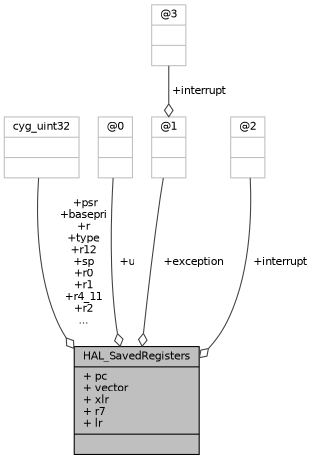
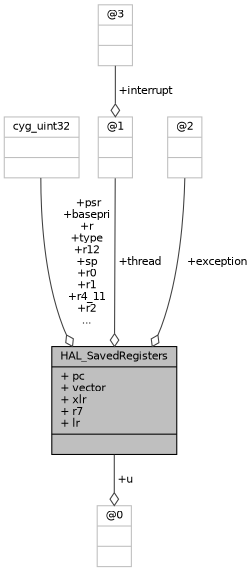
(111, 256) -> (114, 474)
(192, 262) -> (138, 262)
(279, 262) -> (216, 262)
